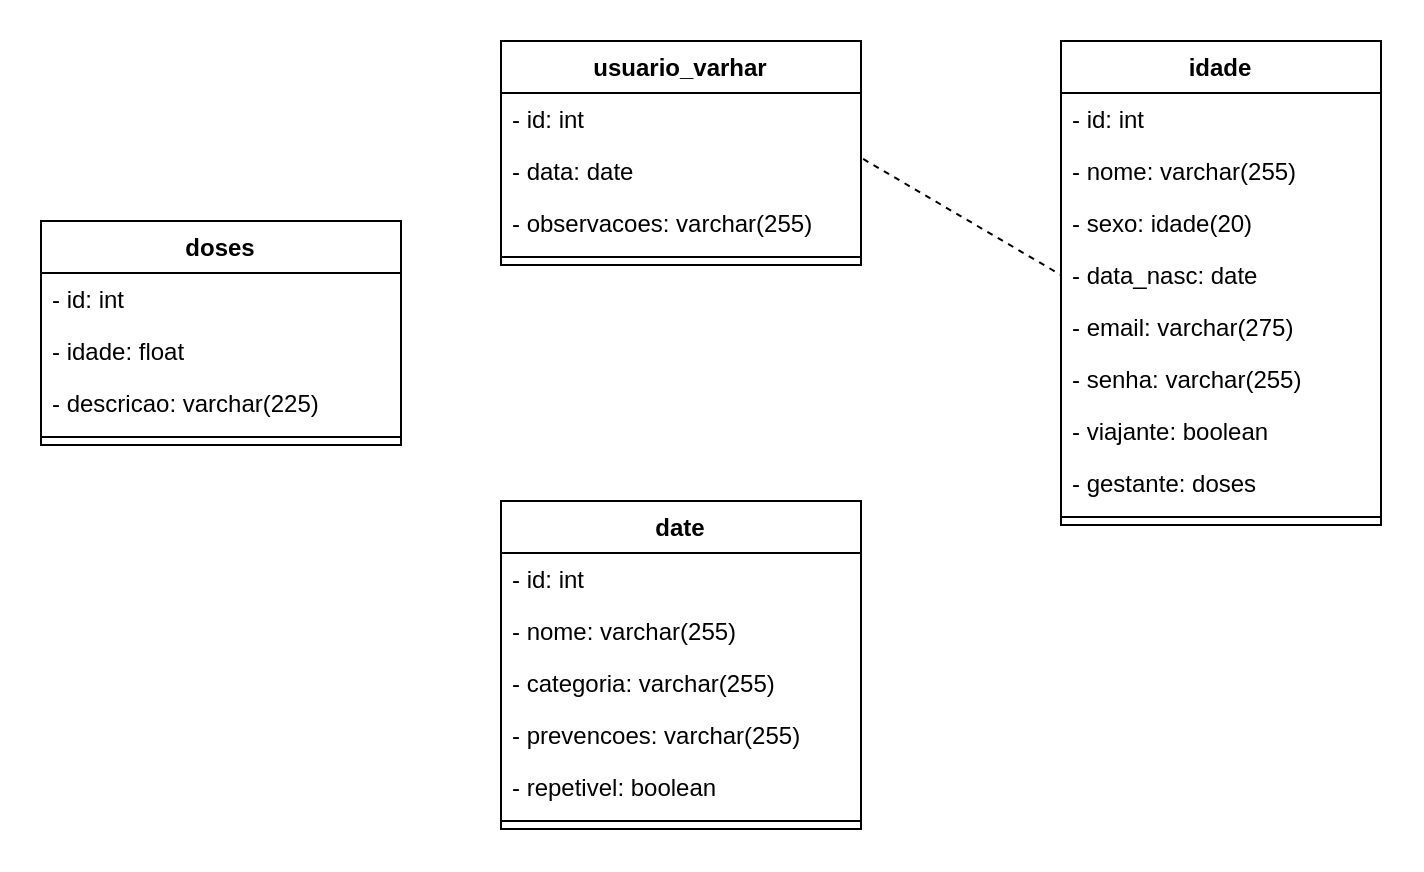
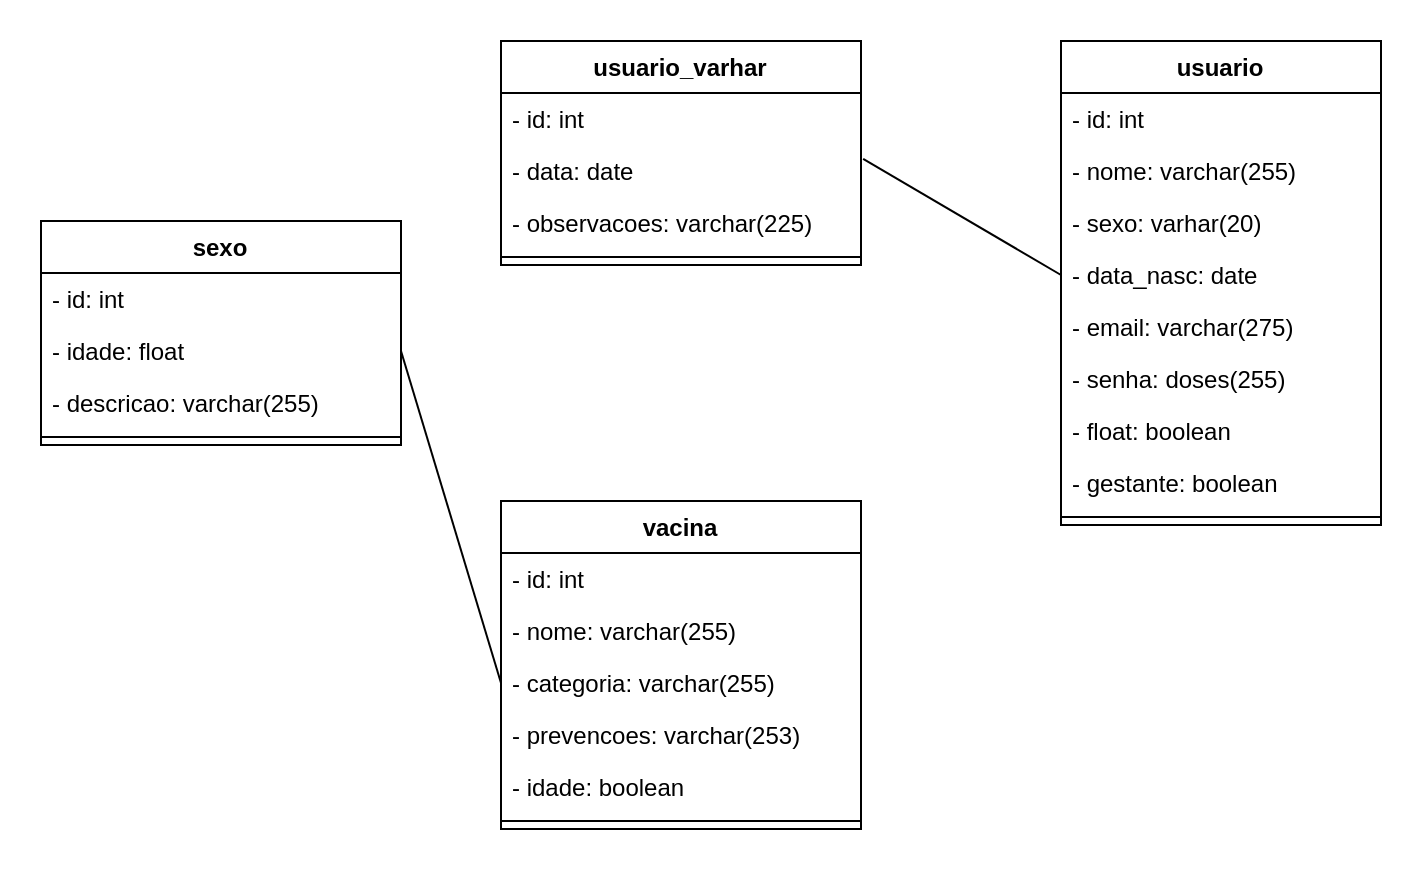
(1220, 68) -> (1220, 68)
(962, 217) -> (962, 217)
(684, 224) -> (684, 224)
(1174, 224) -> (1184, 224)
(220, 248) -> (220, 248)
(1207, 380) -> (1193, 380)
(208, 404) -> (208, 404)
(1184, 432) -> (1164, 432)
(1177, 484) -> (1187, 484)
none -> (451, 517)
(680, 528) -> (680, 528)
(677, 736) -> (677, 736)
(628, 788) -> (604, 788)
